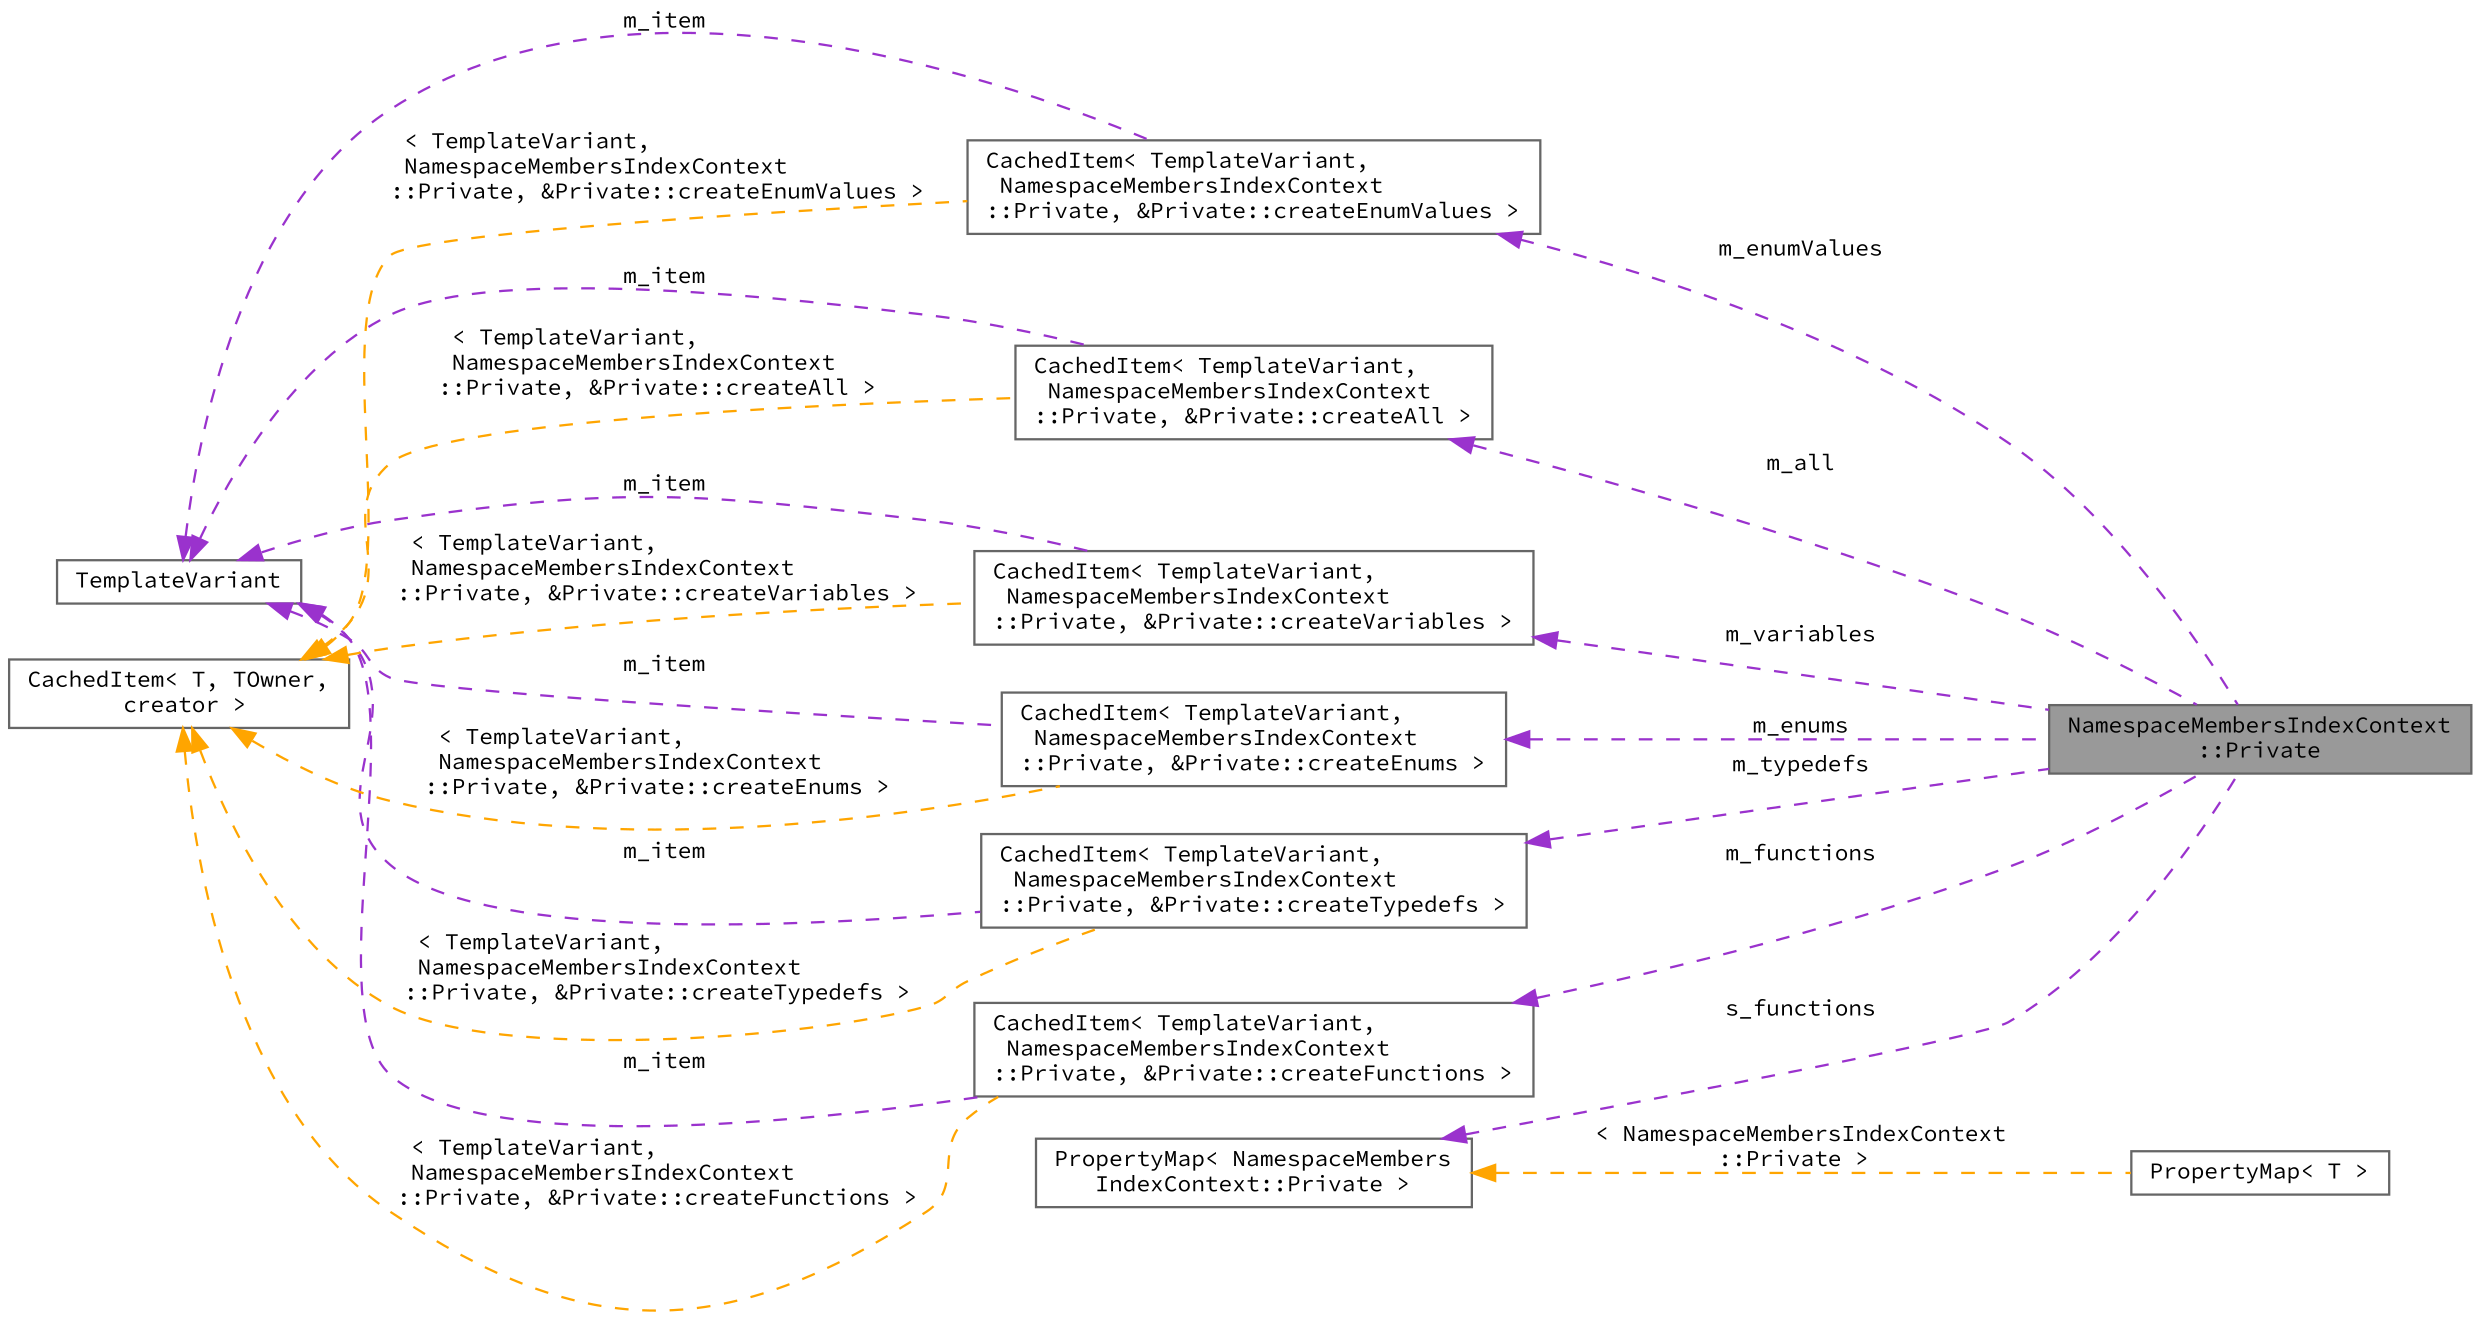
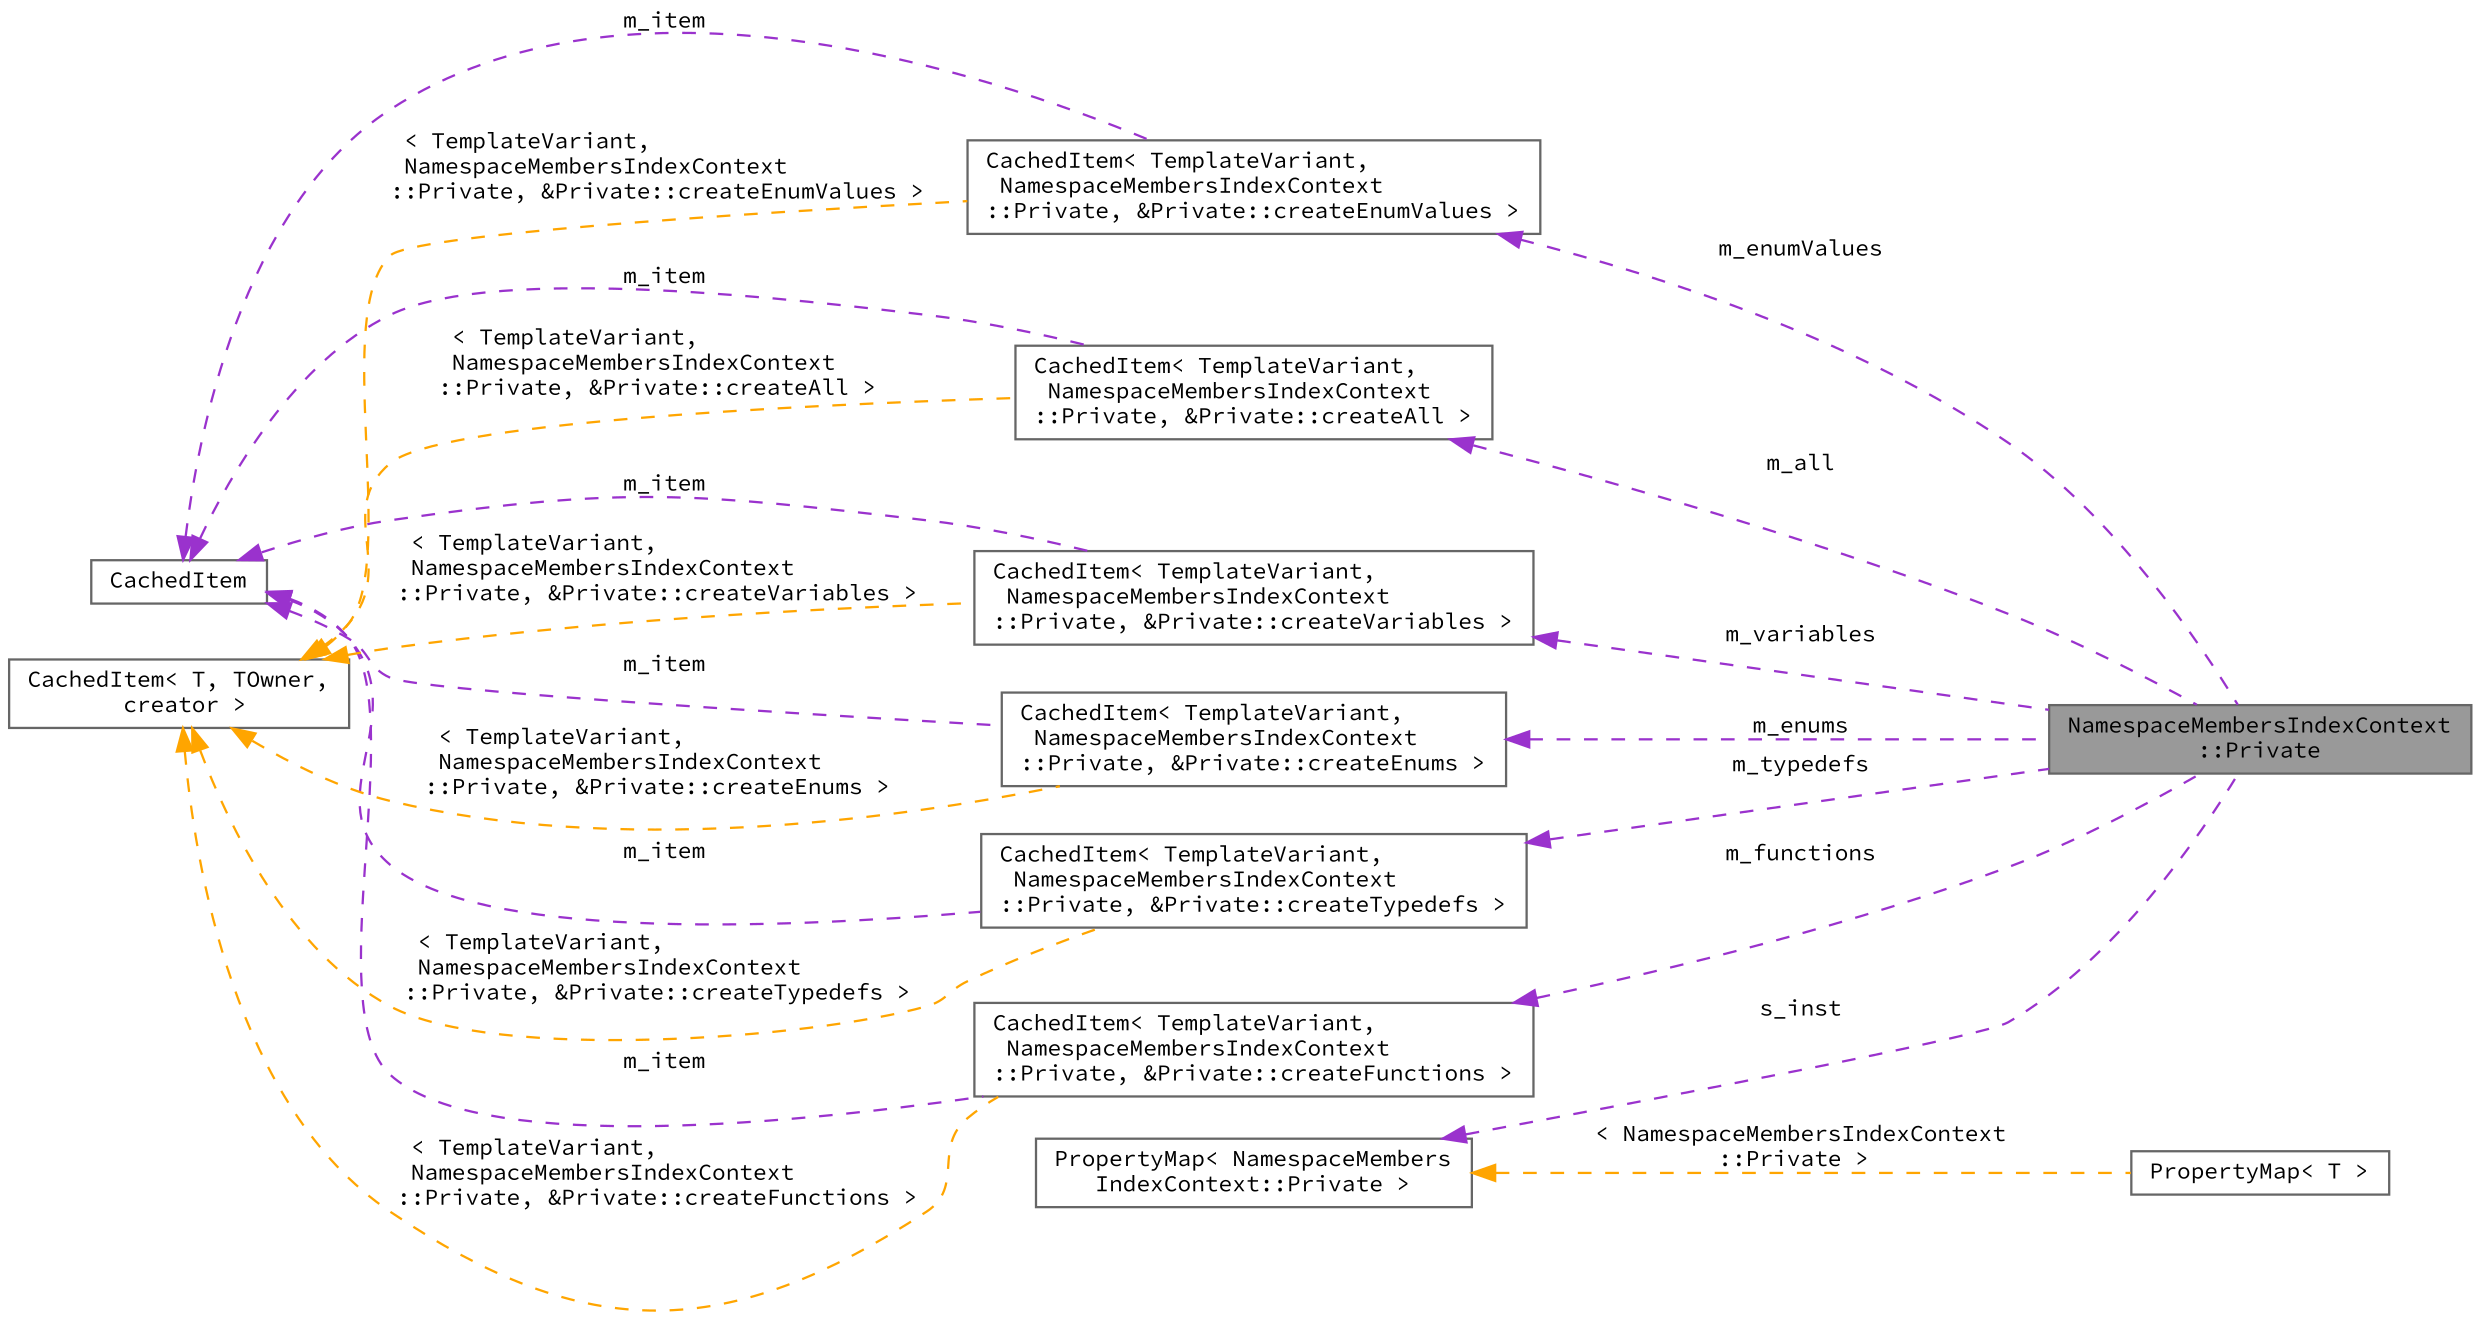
(179, 582) -> (179, 582)
(1795, 1010) -> (1795, 1010)
